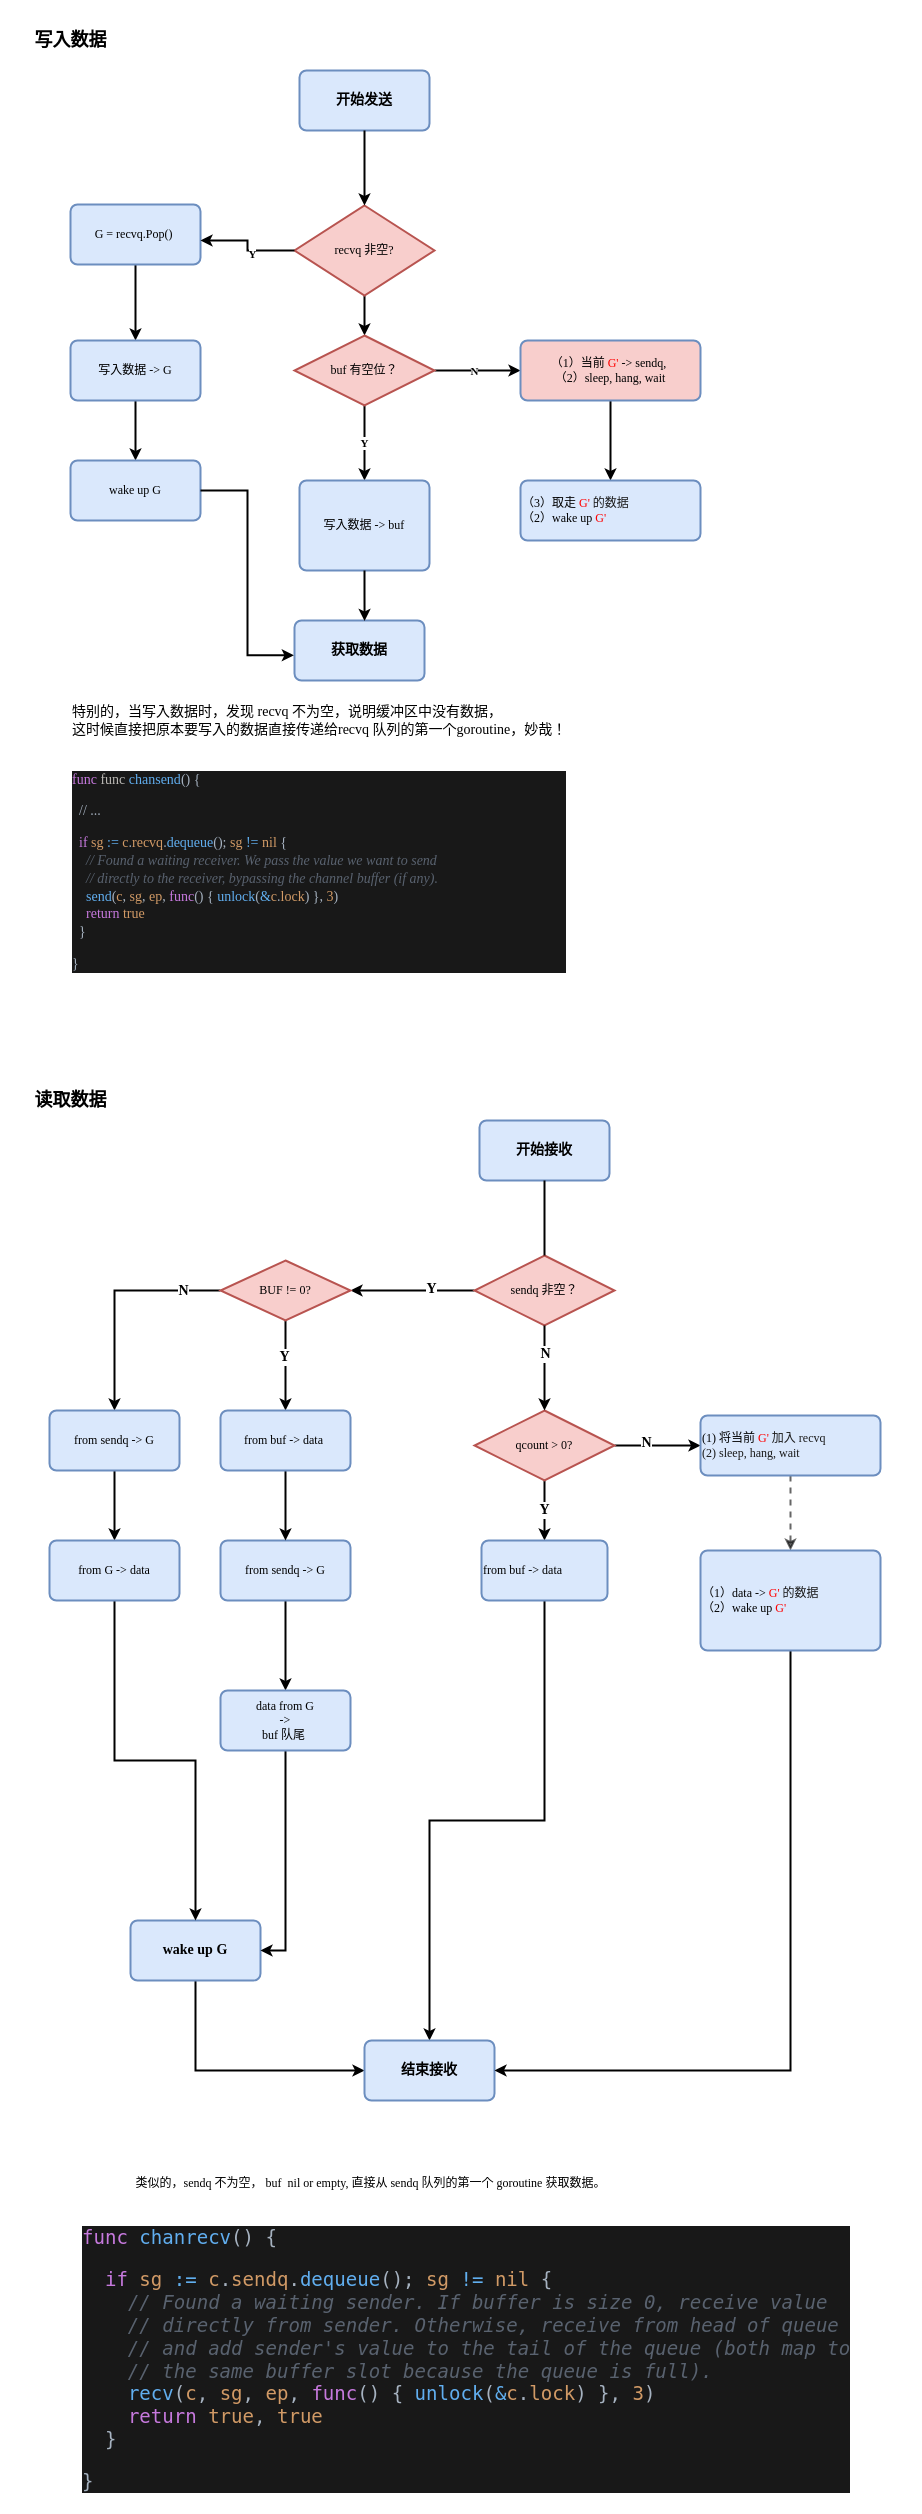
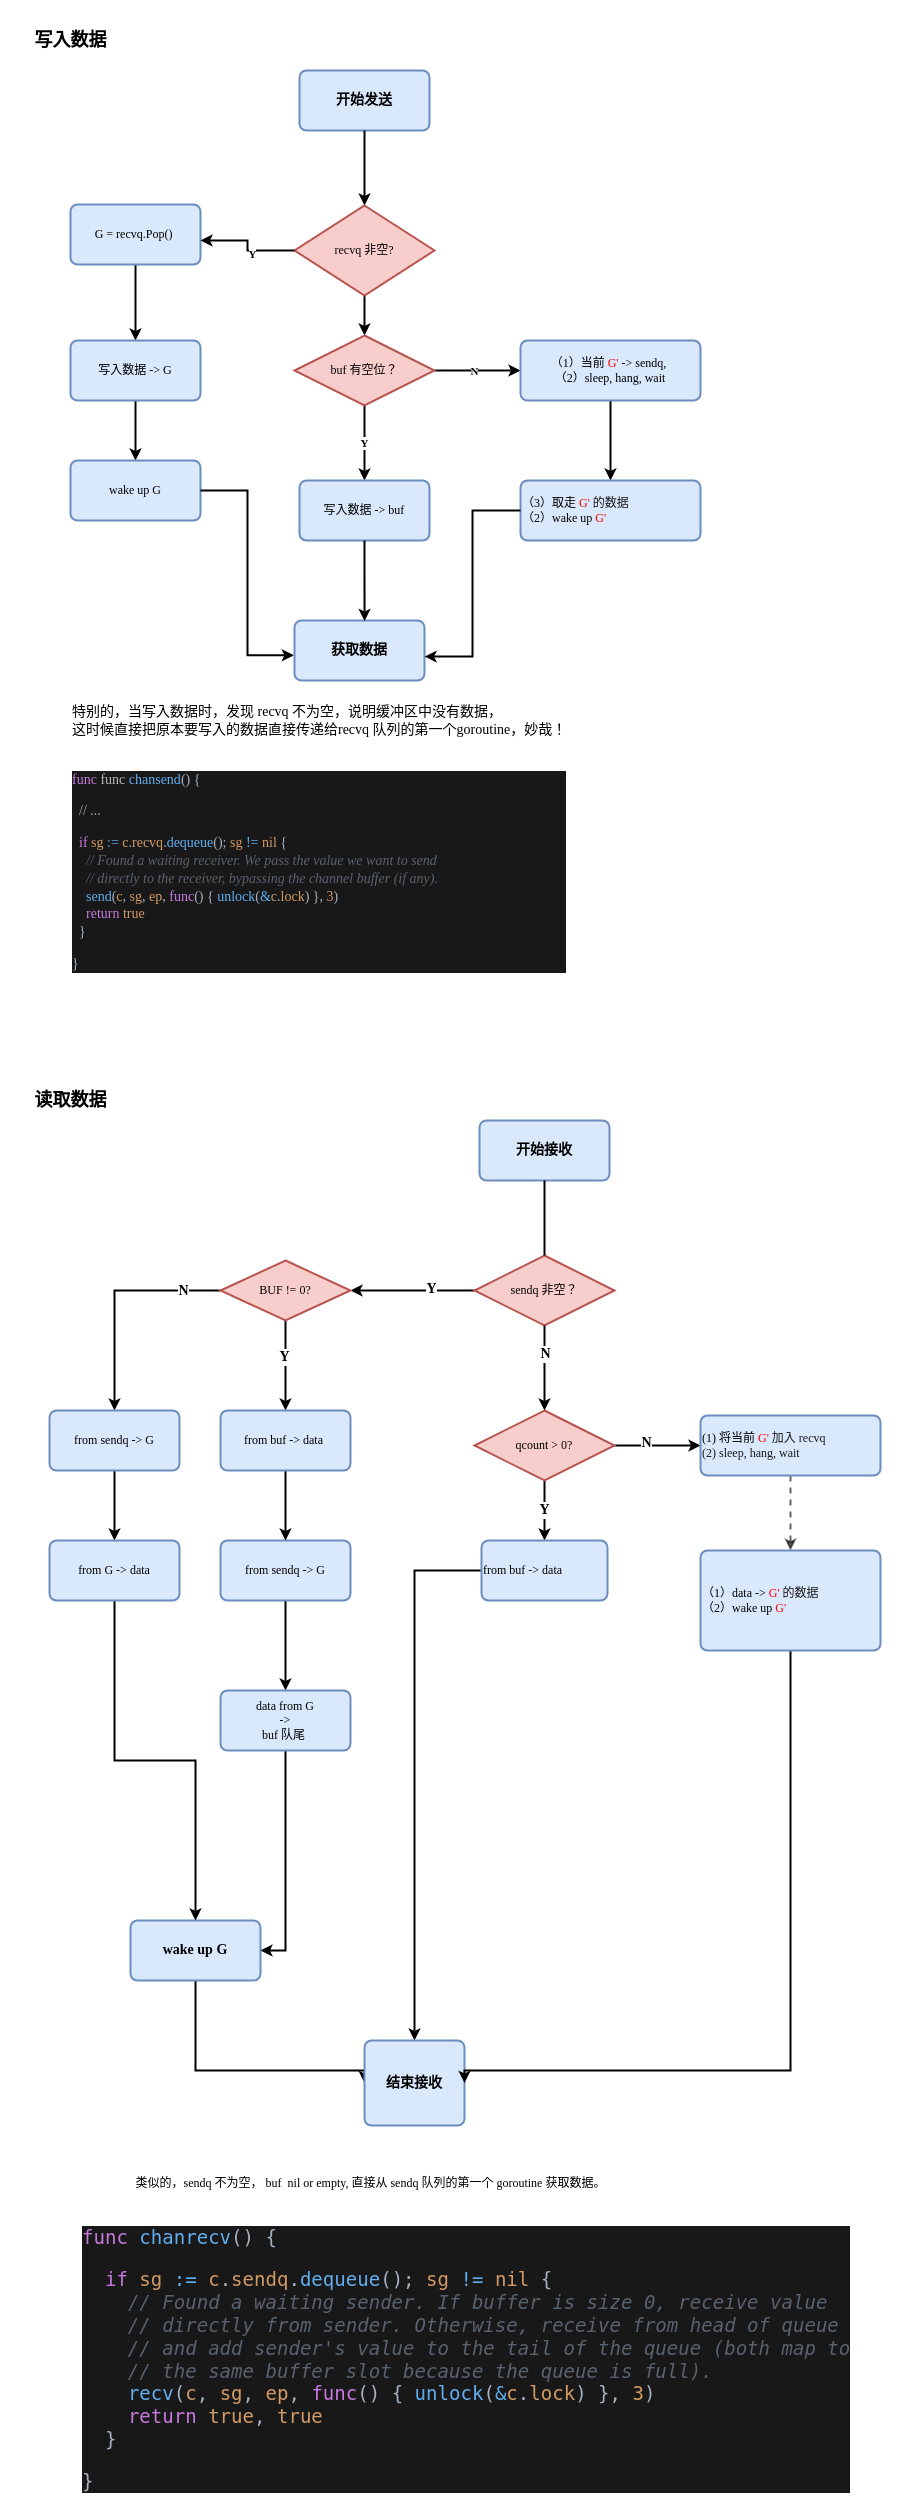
(611, 371) -> (611, 371)
(365, 526) -> (365, 511)
none -> (473, 579)
(430, 2071) -> (415, 2083)
